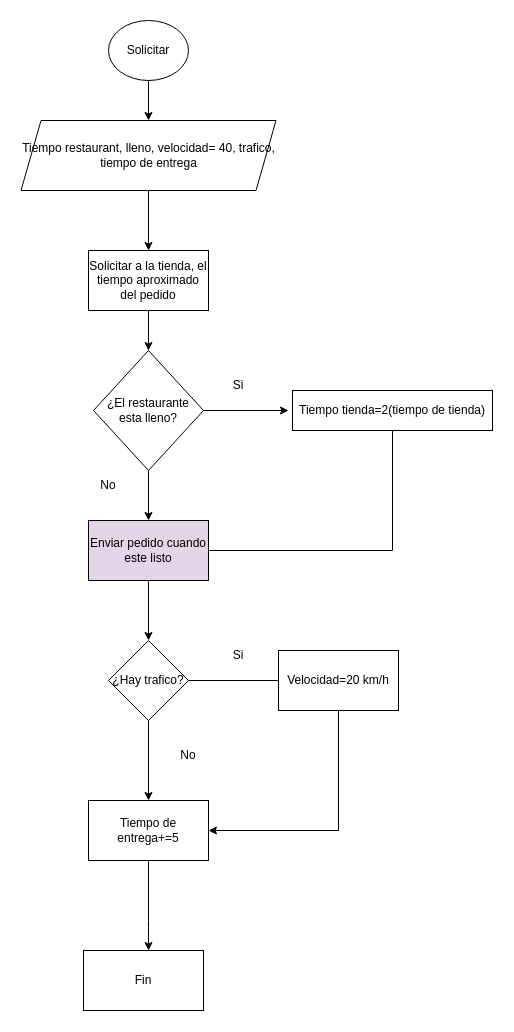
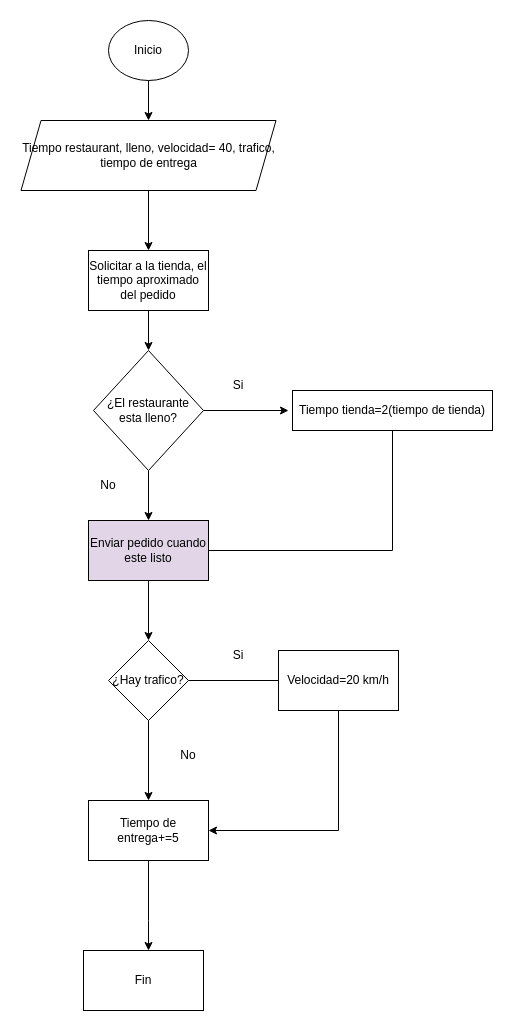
(149, 51) -> (149, 51)
